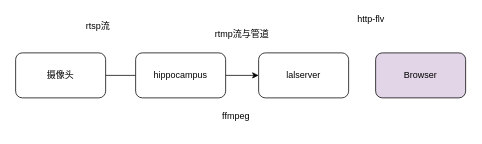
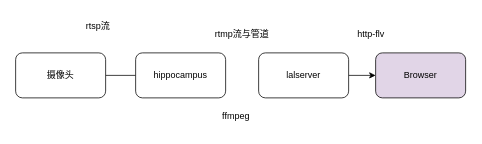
(371, 19) -> (371, 34)
(239, 75) -> none
none -> (359, 75)
